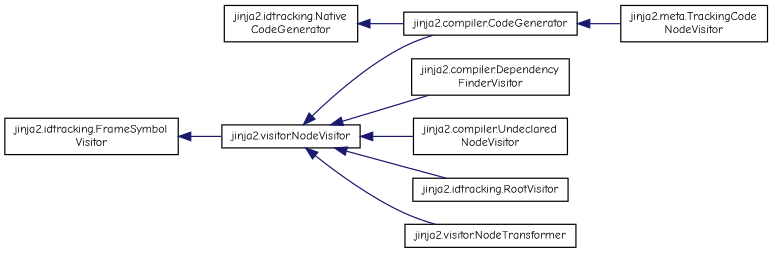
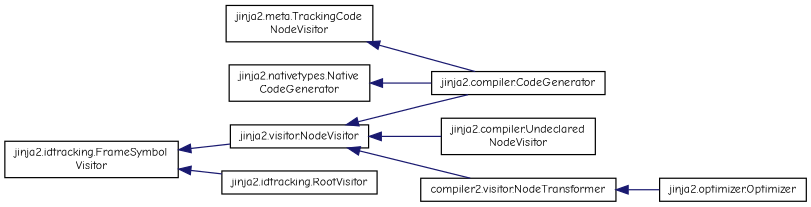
(291, 24) -> (299, 83)
(605, 24) -> (427, 58)
(490, 77) -> none
(396, 165) -> (206, 172)
none -> (733, 190)
(490, 236) -> (518, 190)
